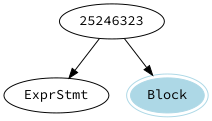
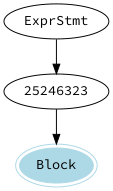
(87, 54) -> (56, 52)
